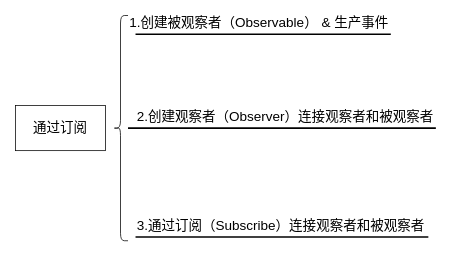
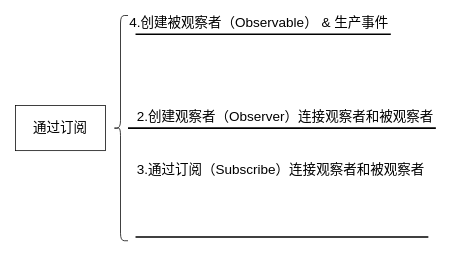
(216, 23) -> (216, 23)
(285, 225) -> (285, 169)
